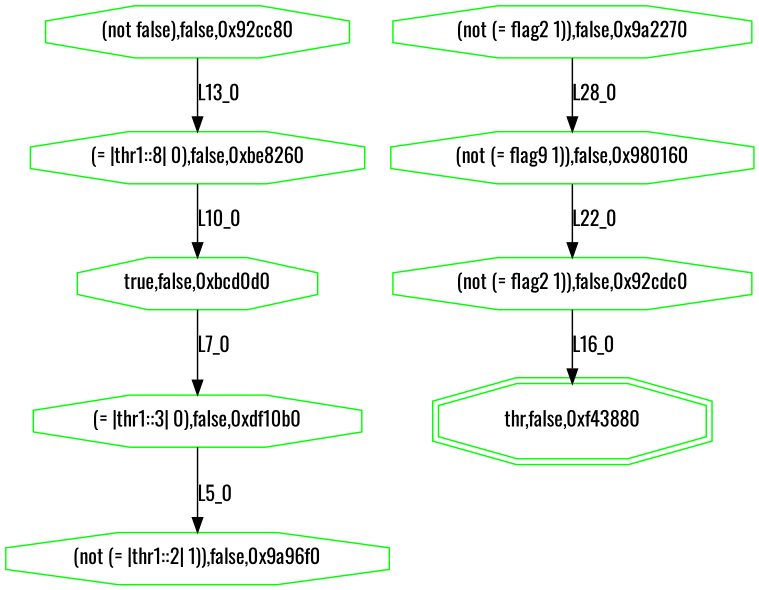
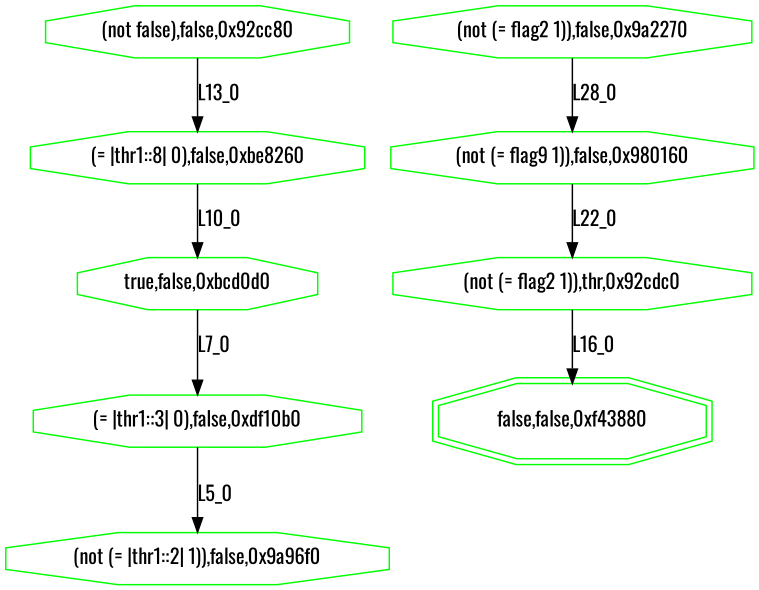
(572, 284) -> (572, 284)
(572, 421) -> (572, 421)
